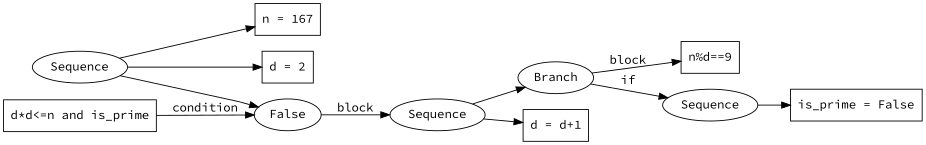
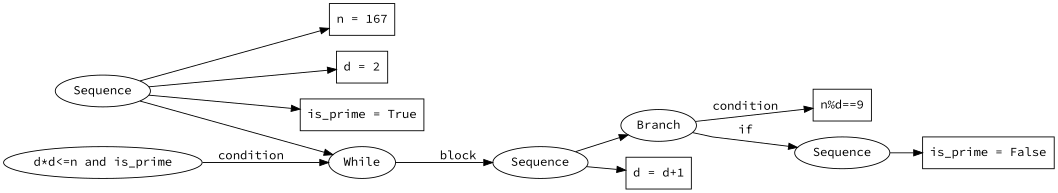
(628, 61) -> (746, 106)
(288, 115) -> (362, 163)
none -> (362, 115)
(80, 116) -> (103, 163)
